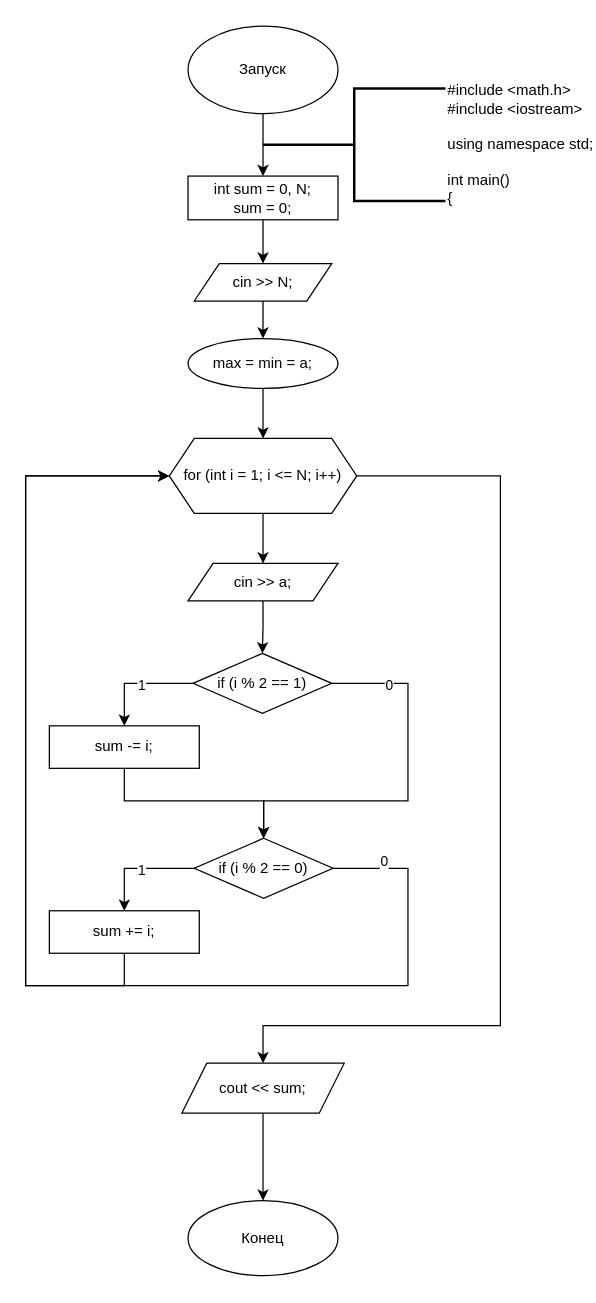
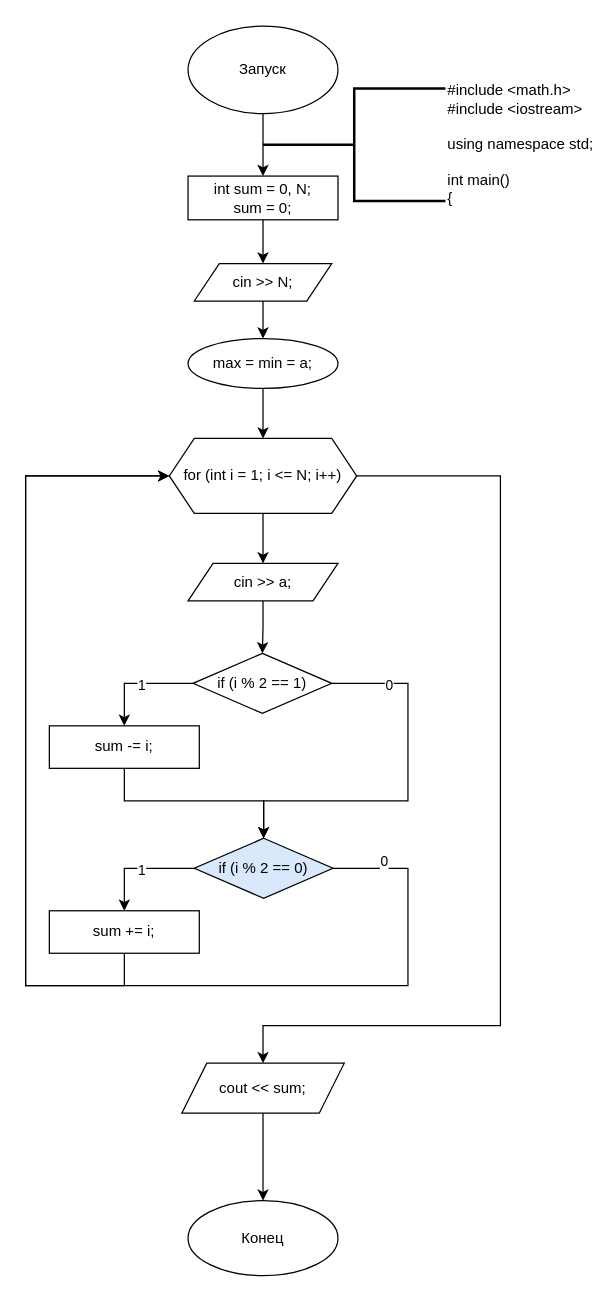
(264, 868) -> (264, 868)
